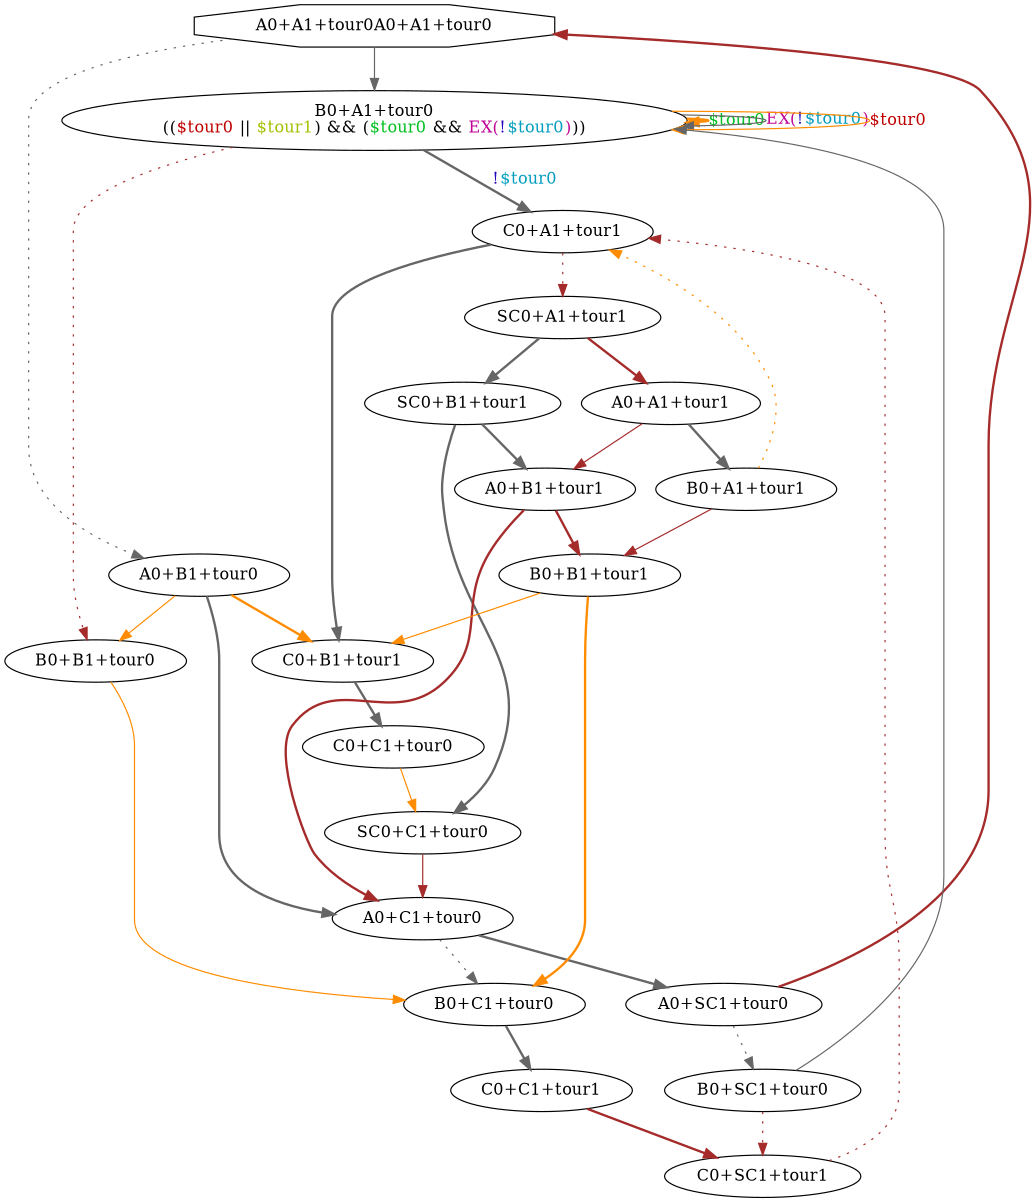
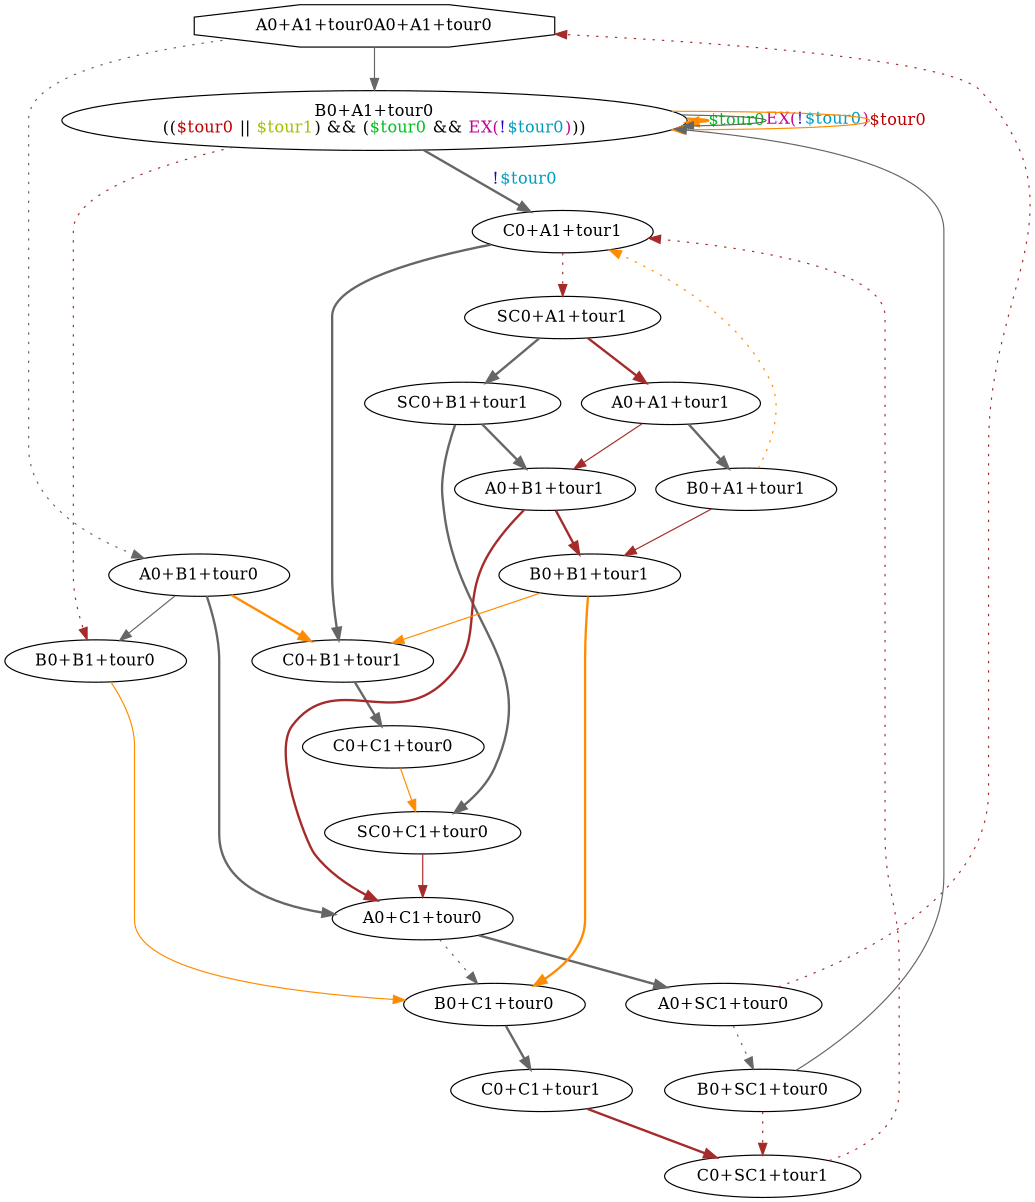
(996, 375) -> (996, 375)
(152, 614) -> (152, 614)
